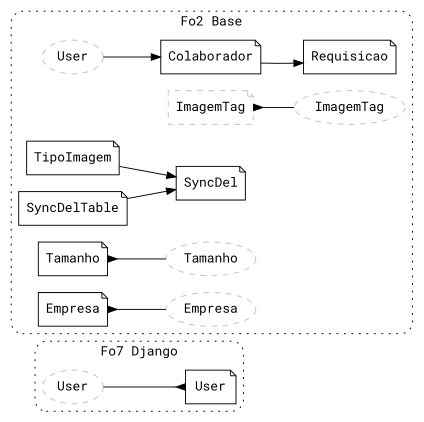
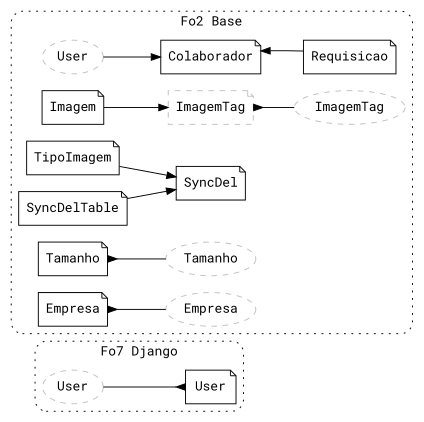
(277, 63) -> (287, 51)
none -> (73, 107)
